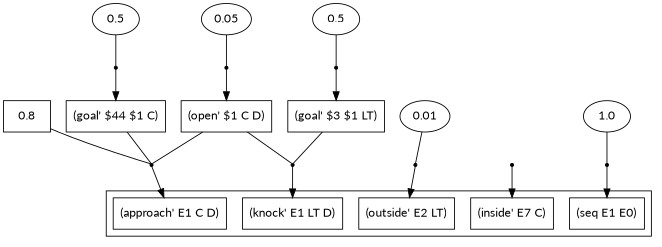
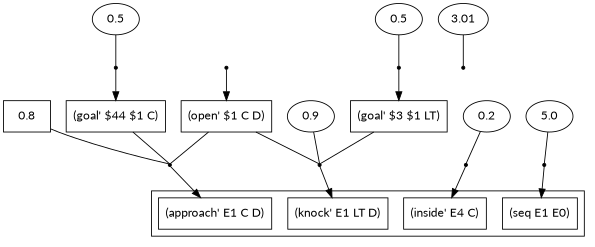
(226, 19) -> none
none -> (311, 116)
(425, 116) -> (463, 19)
none -> (487, 116)
(607, 116) -> (549, 116)
(407, 214) -> none
(512, 214) -> (445, 214)
